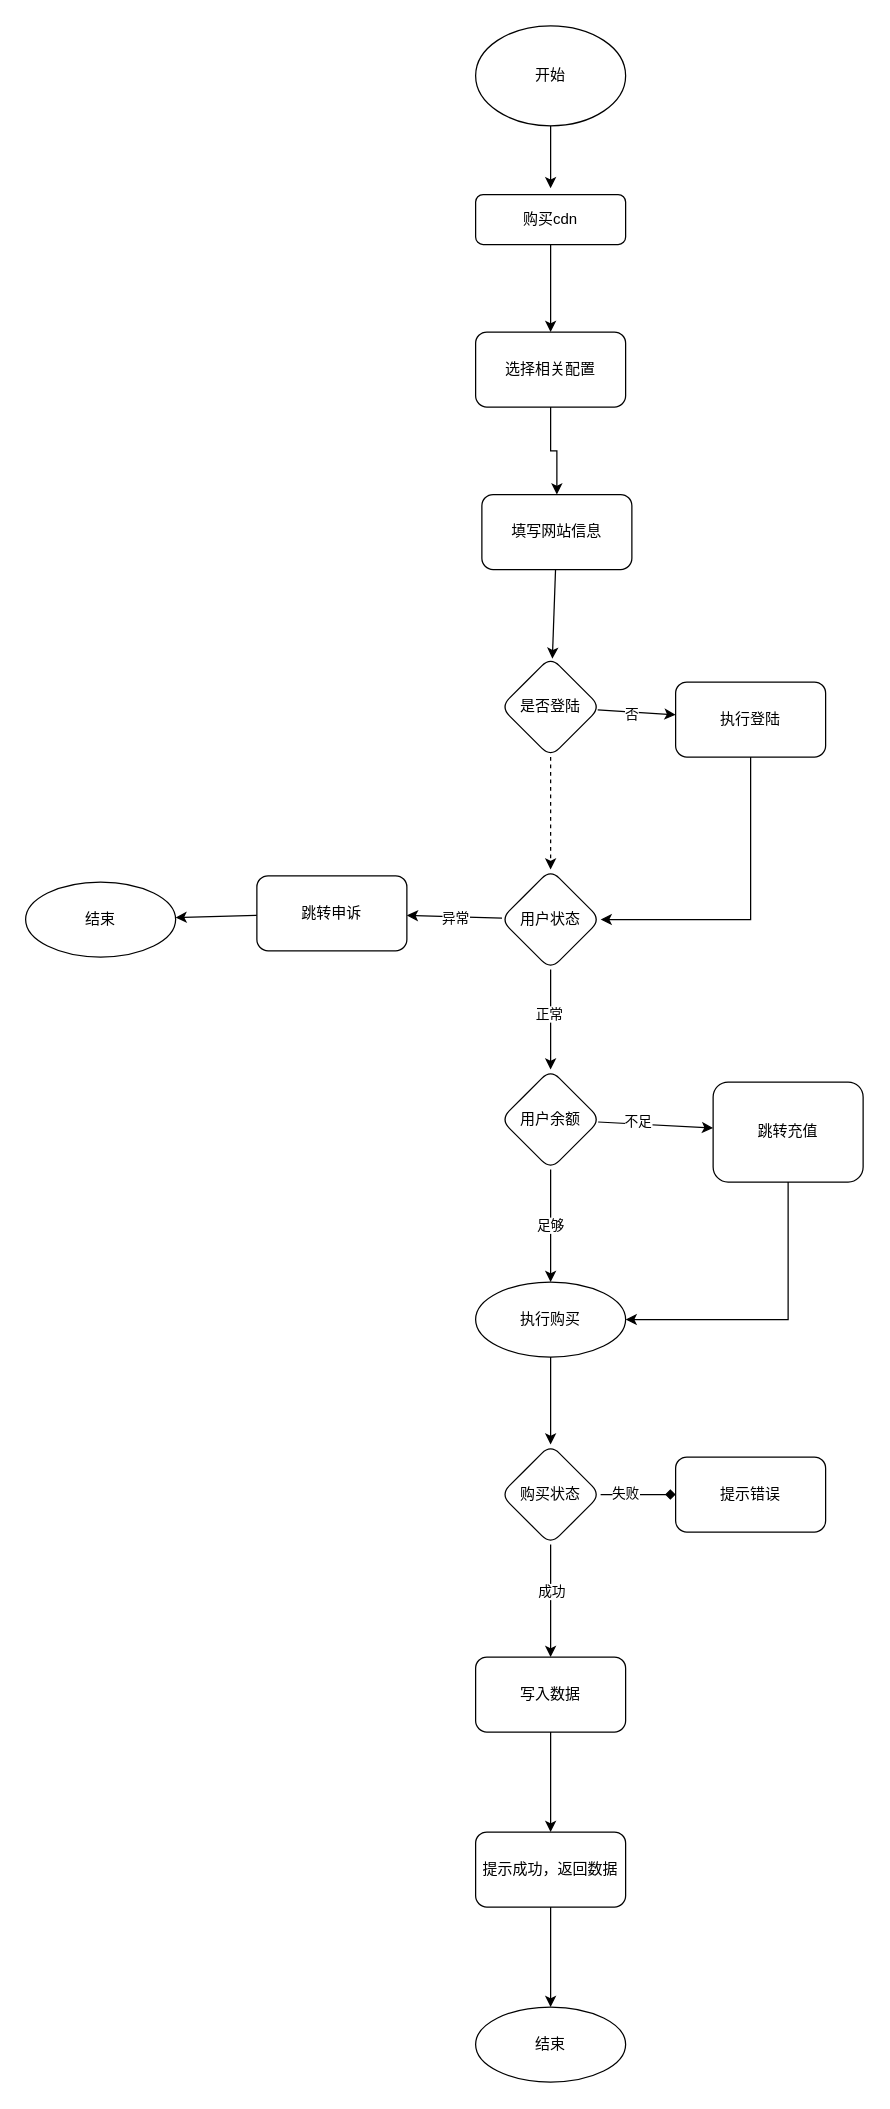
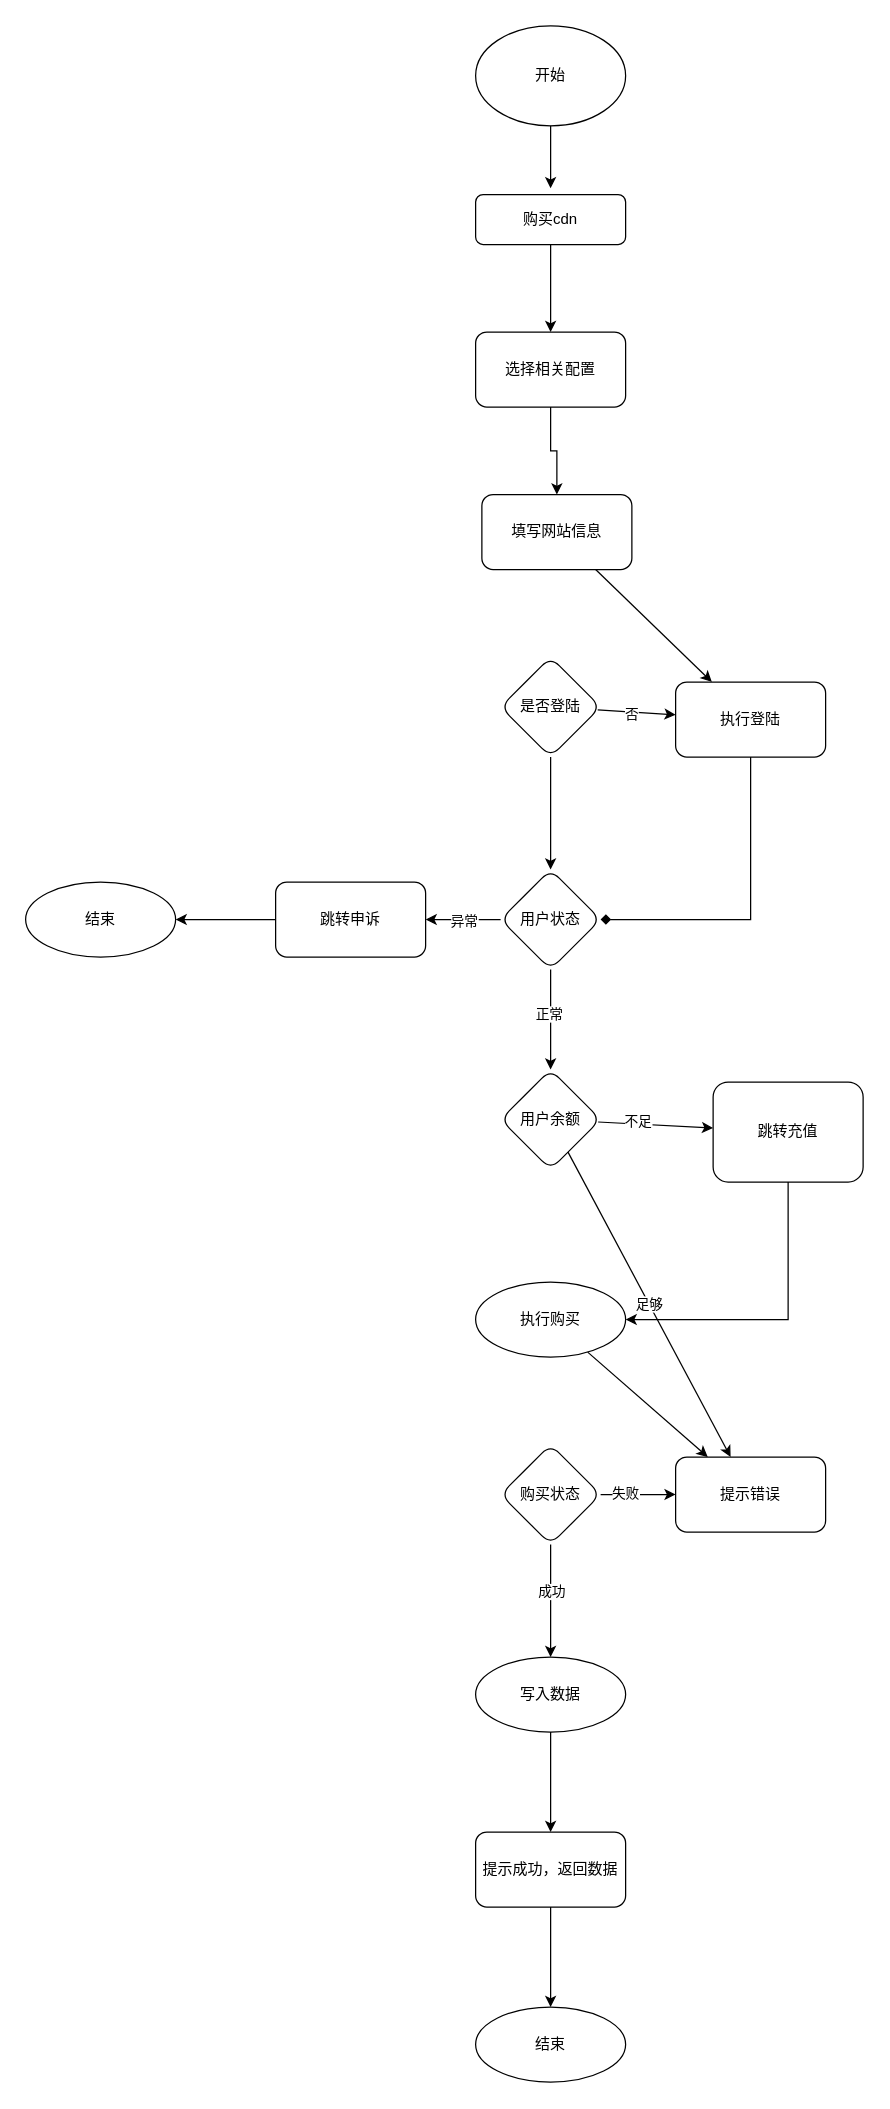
(554, 610) -> (651, 623)
(551, 810) -> (551, 810)
(332, 913) -> (351, 919)
(610, 919) -> (611, 919)
(551, 1222) -> (647, 1300)
(551, 1396) -> (644, 1401)
(665, 1494) -> (666, 1494)
(551, 1694) -> (551, 1694)
